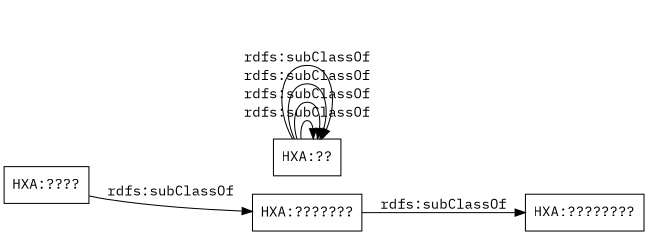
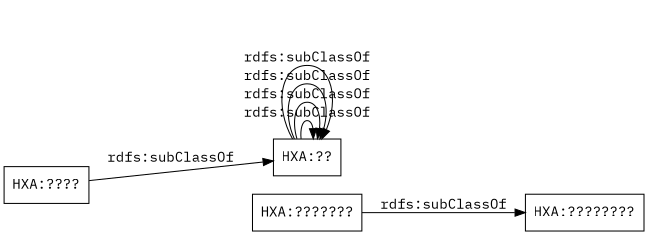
(165, 206) -> (176, 171)
